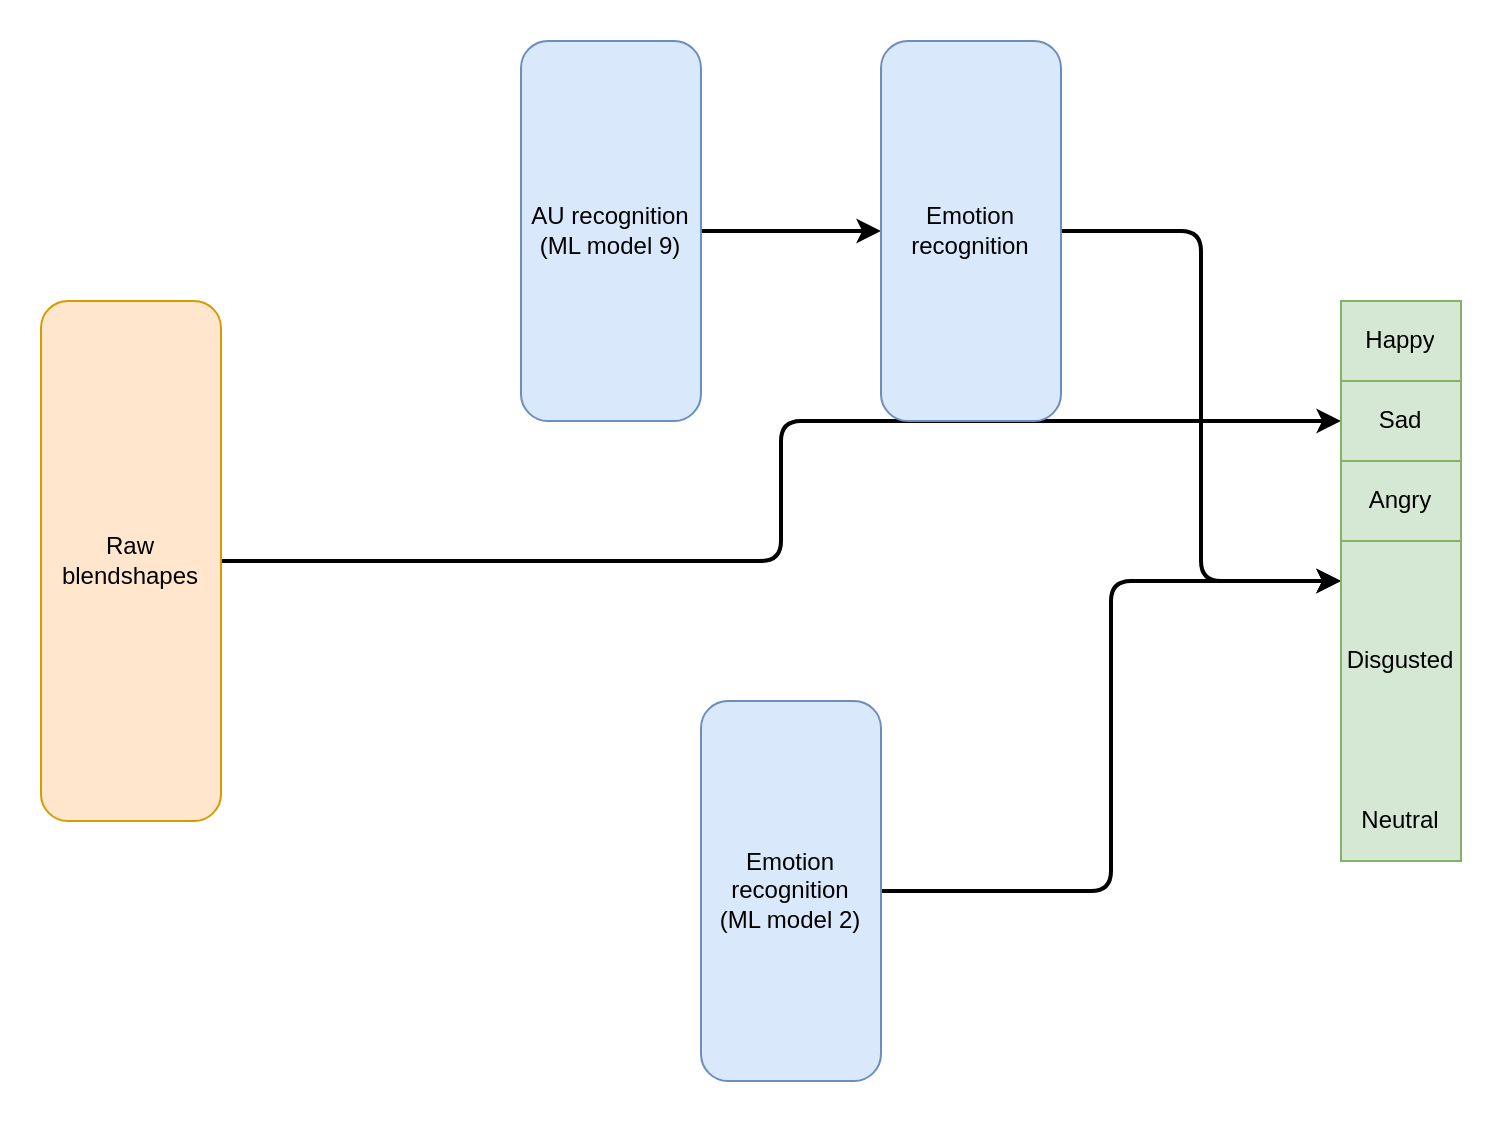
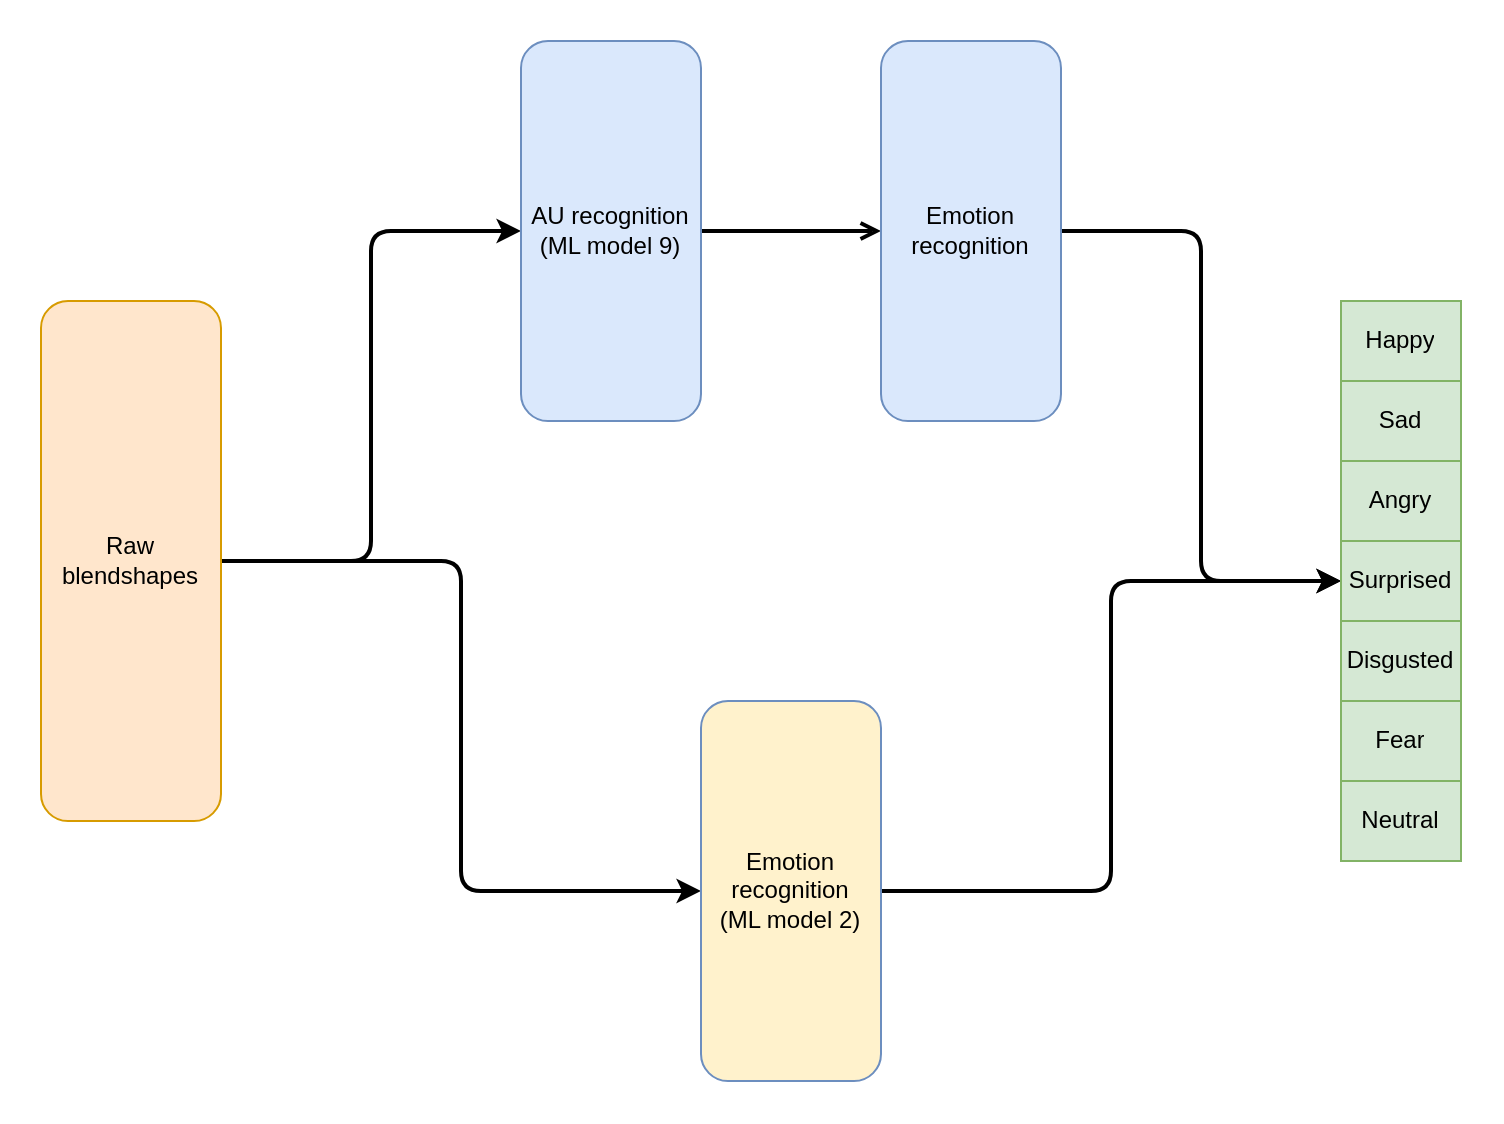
(862, 231) -> (863, 231)
none -> (371, 335)
(828, 421) -> (461, 828)
none -> (1401, 581)
none -> (1401, 741)
(791, 891) -> (791, 891)
